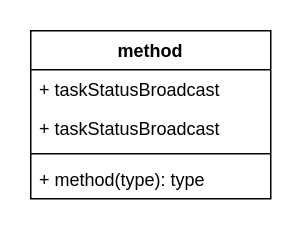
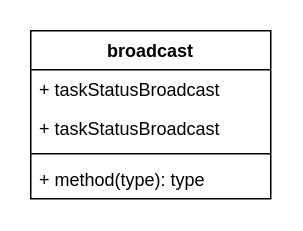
(150, 51) -> (150, 51)
